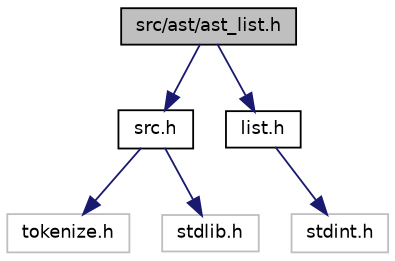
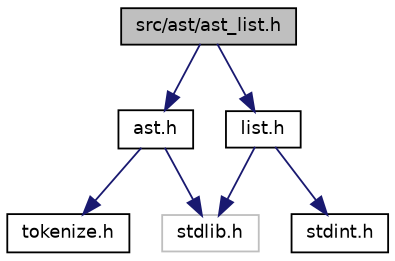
(156, 129) -> (156, 129)
none -> (241, 173)
(68, 233) -> (68, 233)
(340, 233) -> (340, 233)
